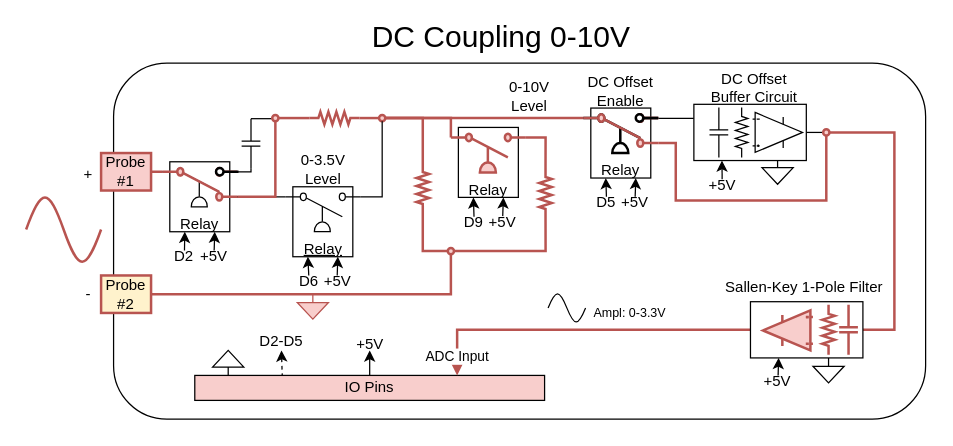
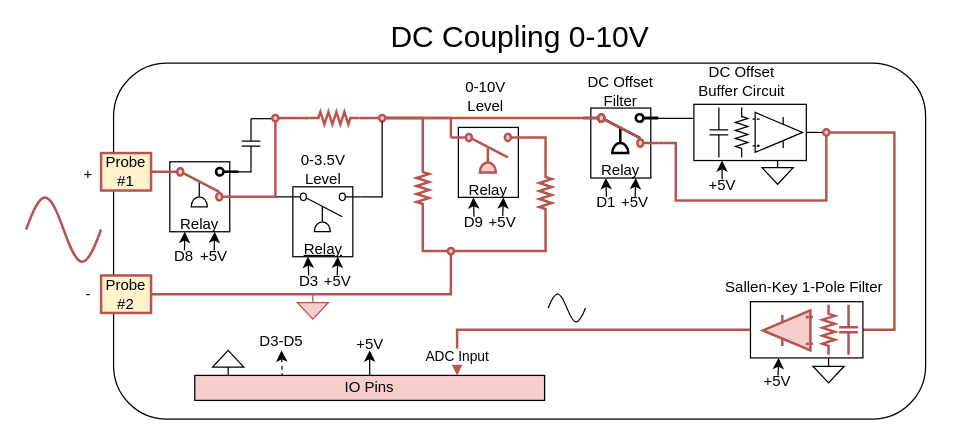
(501, 38) -> (519, 38)
(754, 88) -> (742, 82)
(621, 92) -> (621, 92)
(529, 97) -> (485, 97)
(126, 172) -> (126, 172)
(606, 203) -> (606, 203)
(184, 257) -> (184, 257)
(309, 282) -> (309, 282)
(629, 313) -> none
(281, 342) -> (281, 342)
